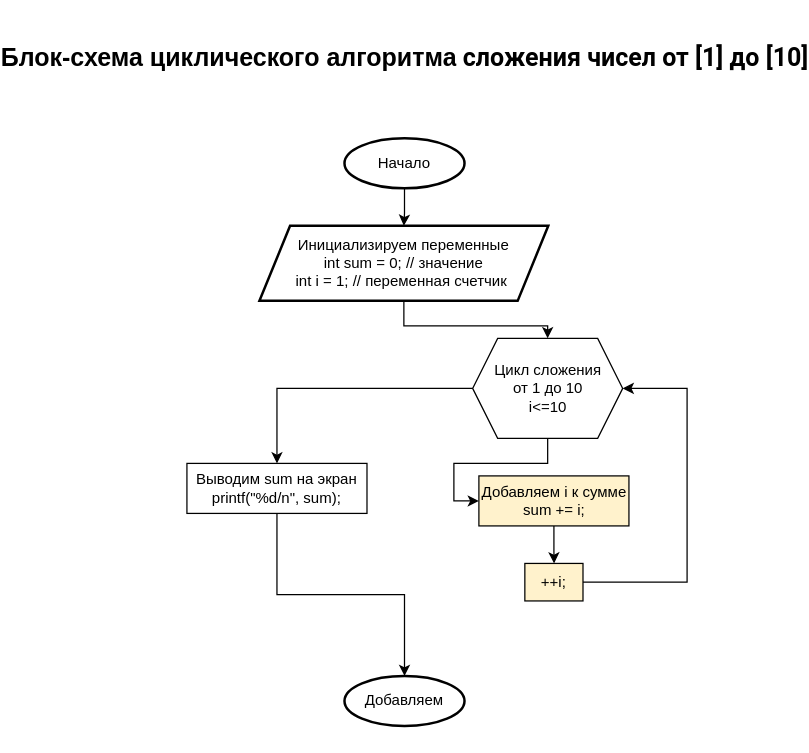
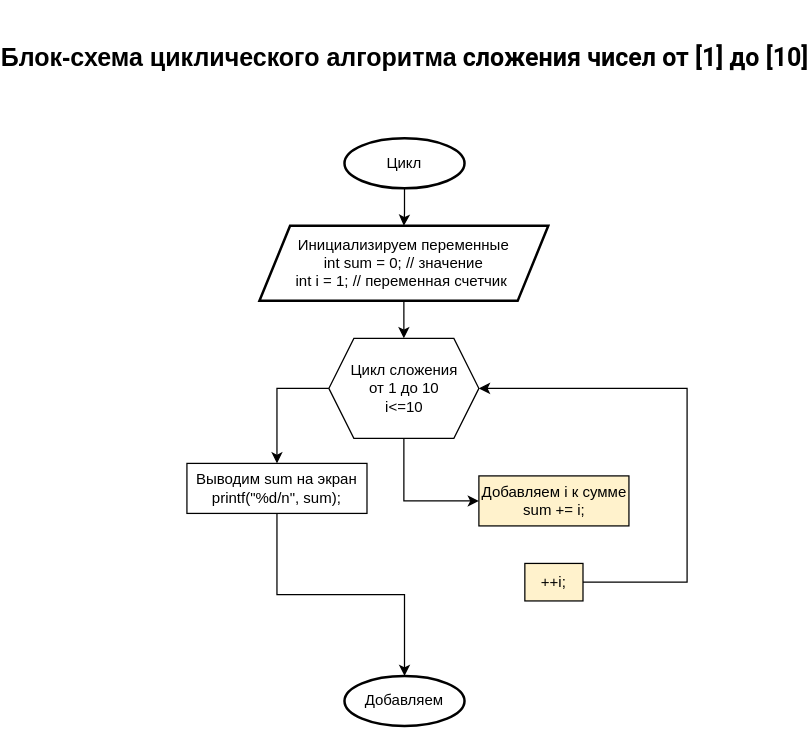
(404, 163) -> (404, 163)
(548, 388) -> (404, 388)
(554, 540) -> none
